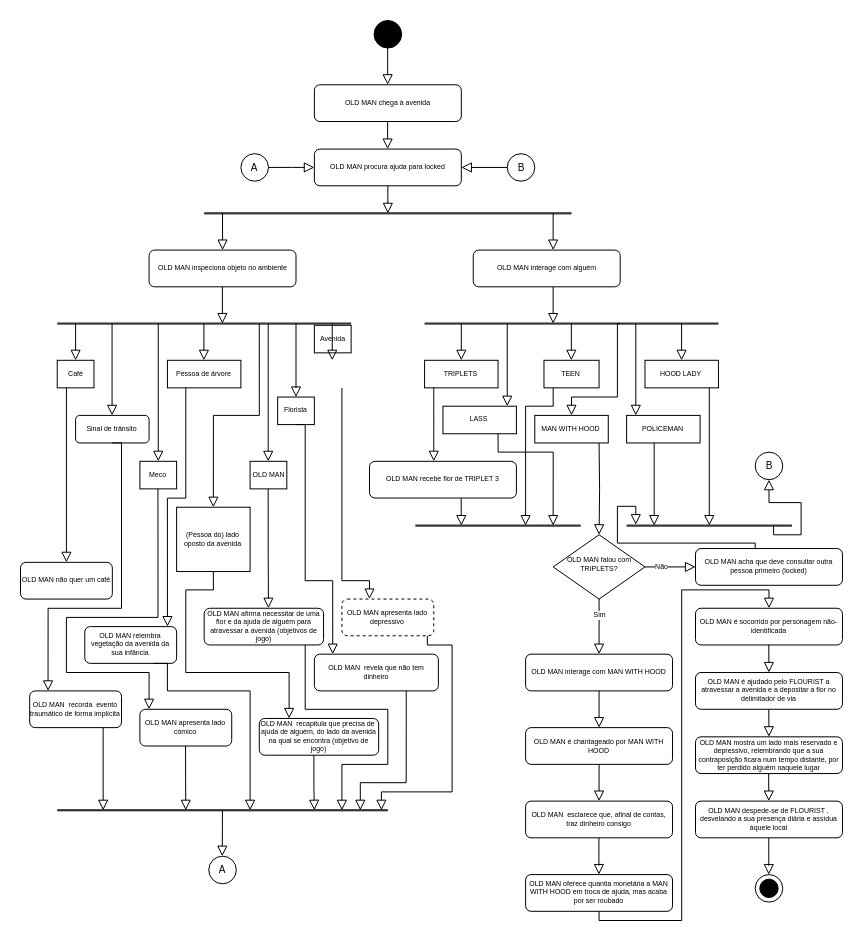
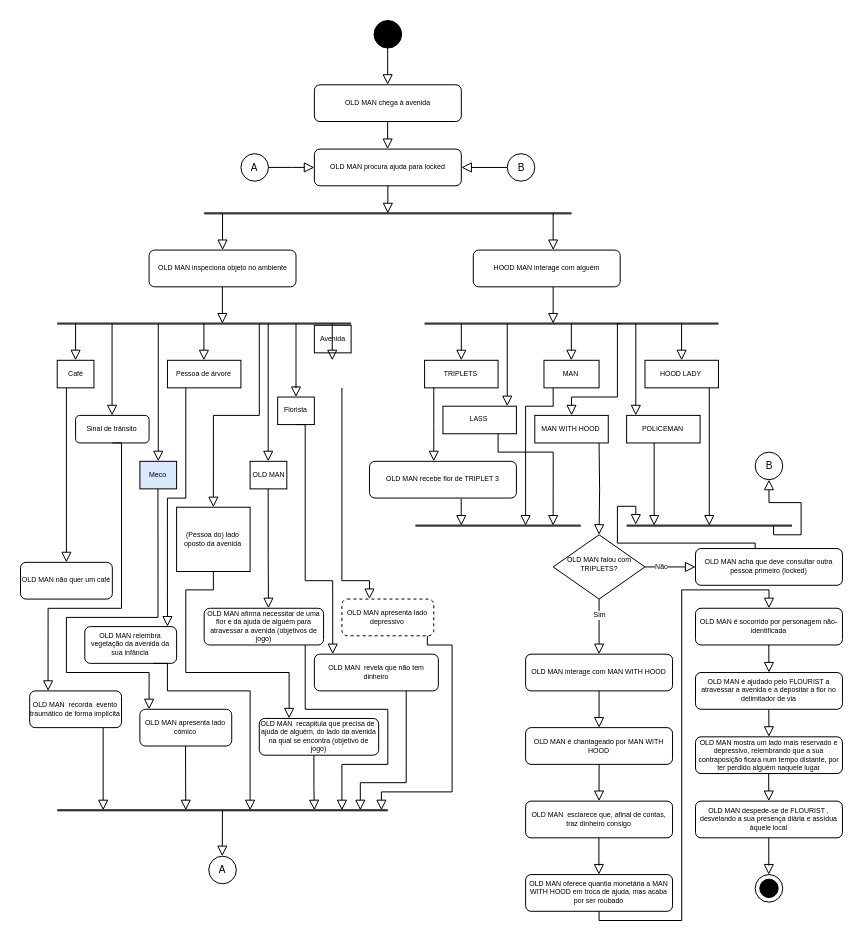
(547, 269) -> (547, 269)
(571, 375) -> (571, 375)
(158, 475) -> (158, 475)
